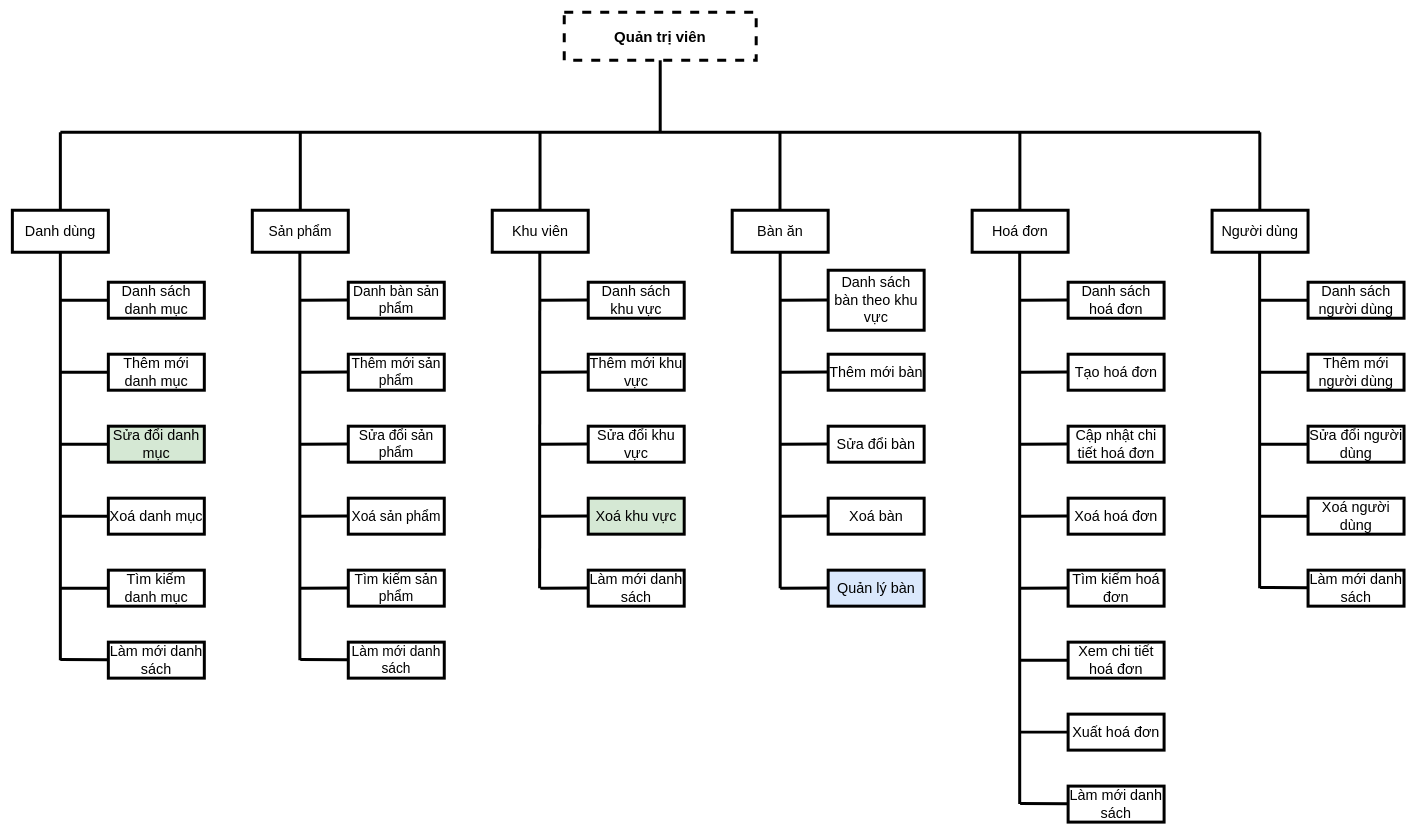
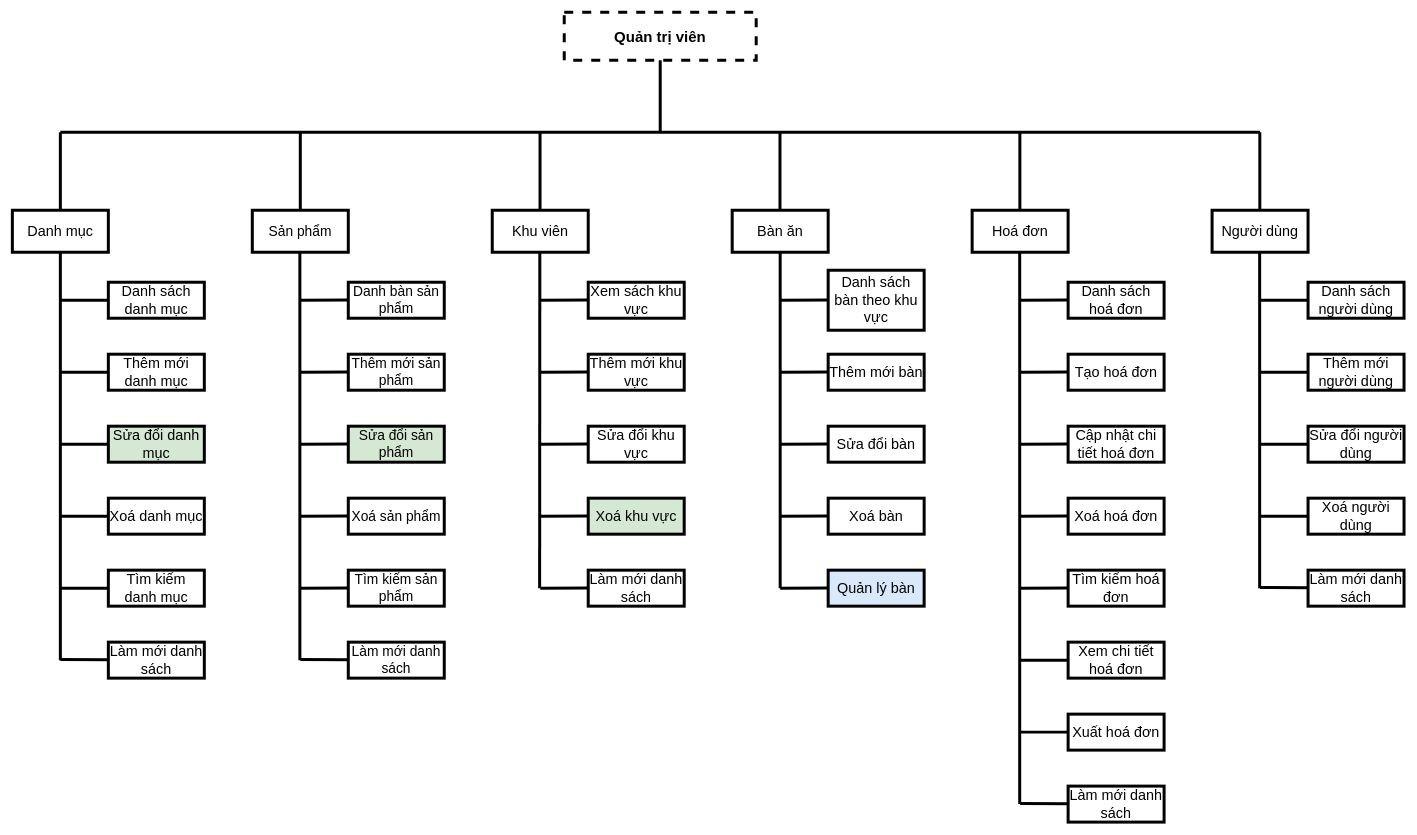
(60, 231) -> (60, 231)
(636, 300) -> (636, 300)
(396, 444) -> (396, 444)
